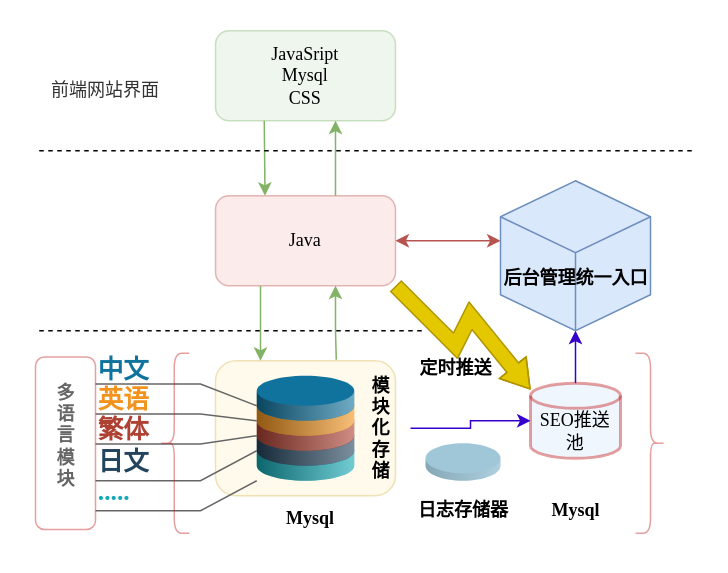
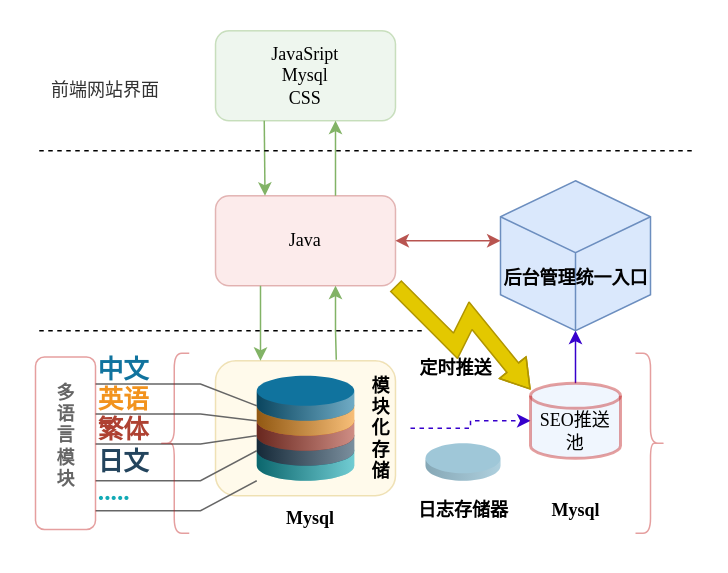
(470, 428) -> (470, 428)
